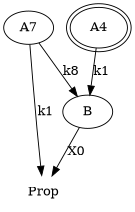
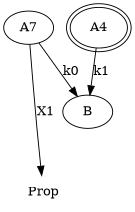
(71, 72) -> (71, 72)
(46, 112) -> (46, 112)
(68, 148) -> none
